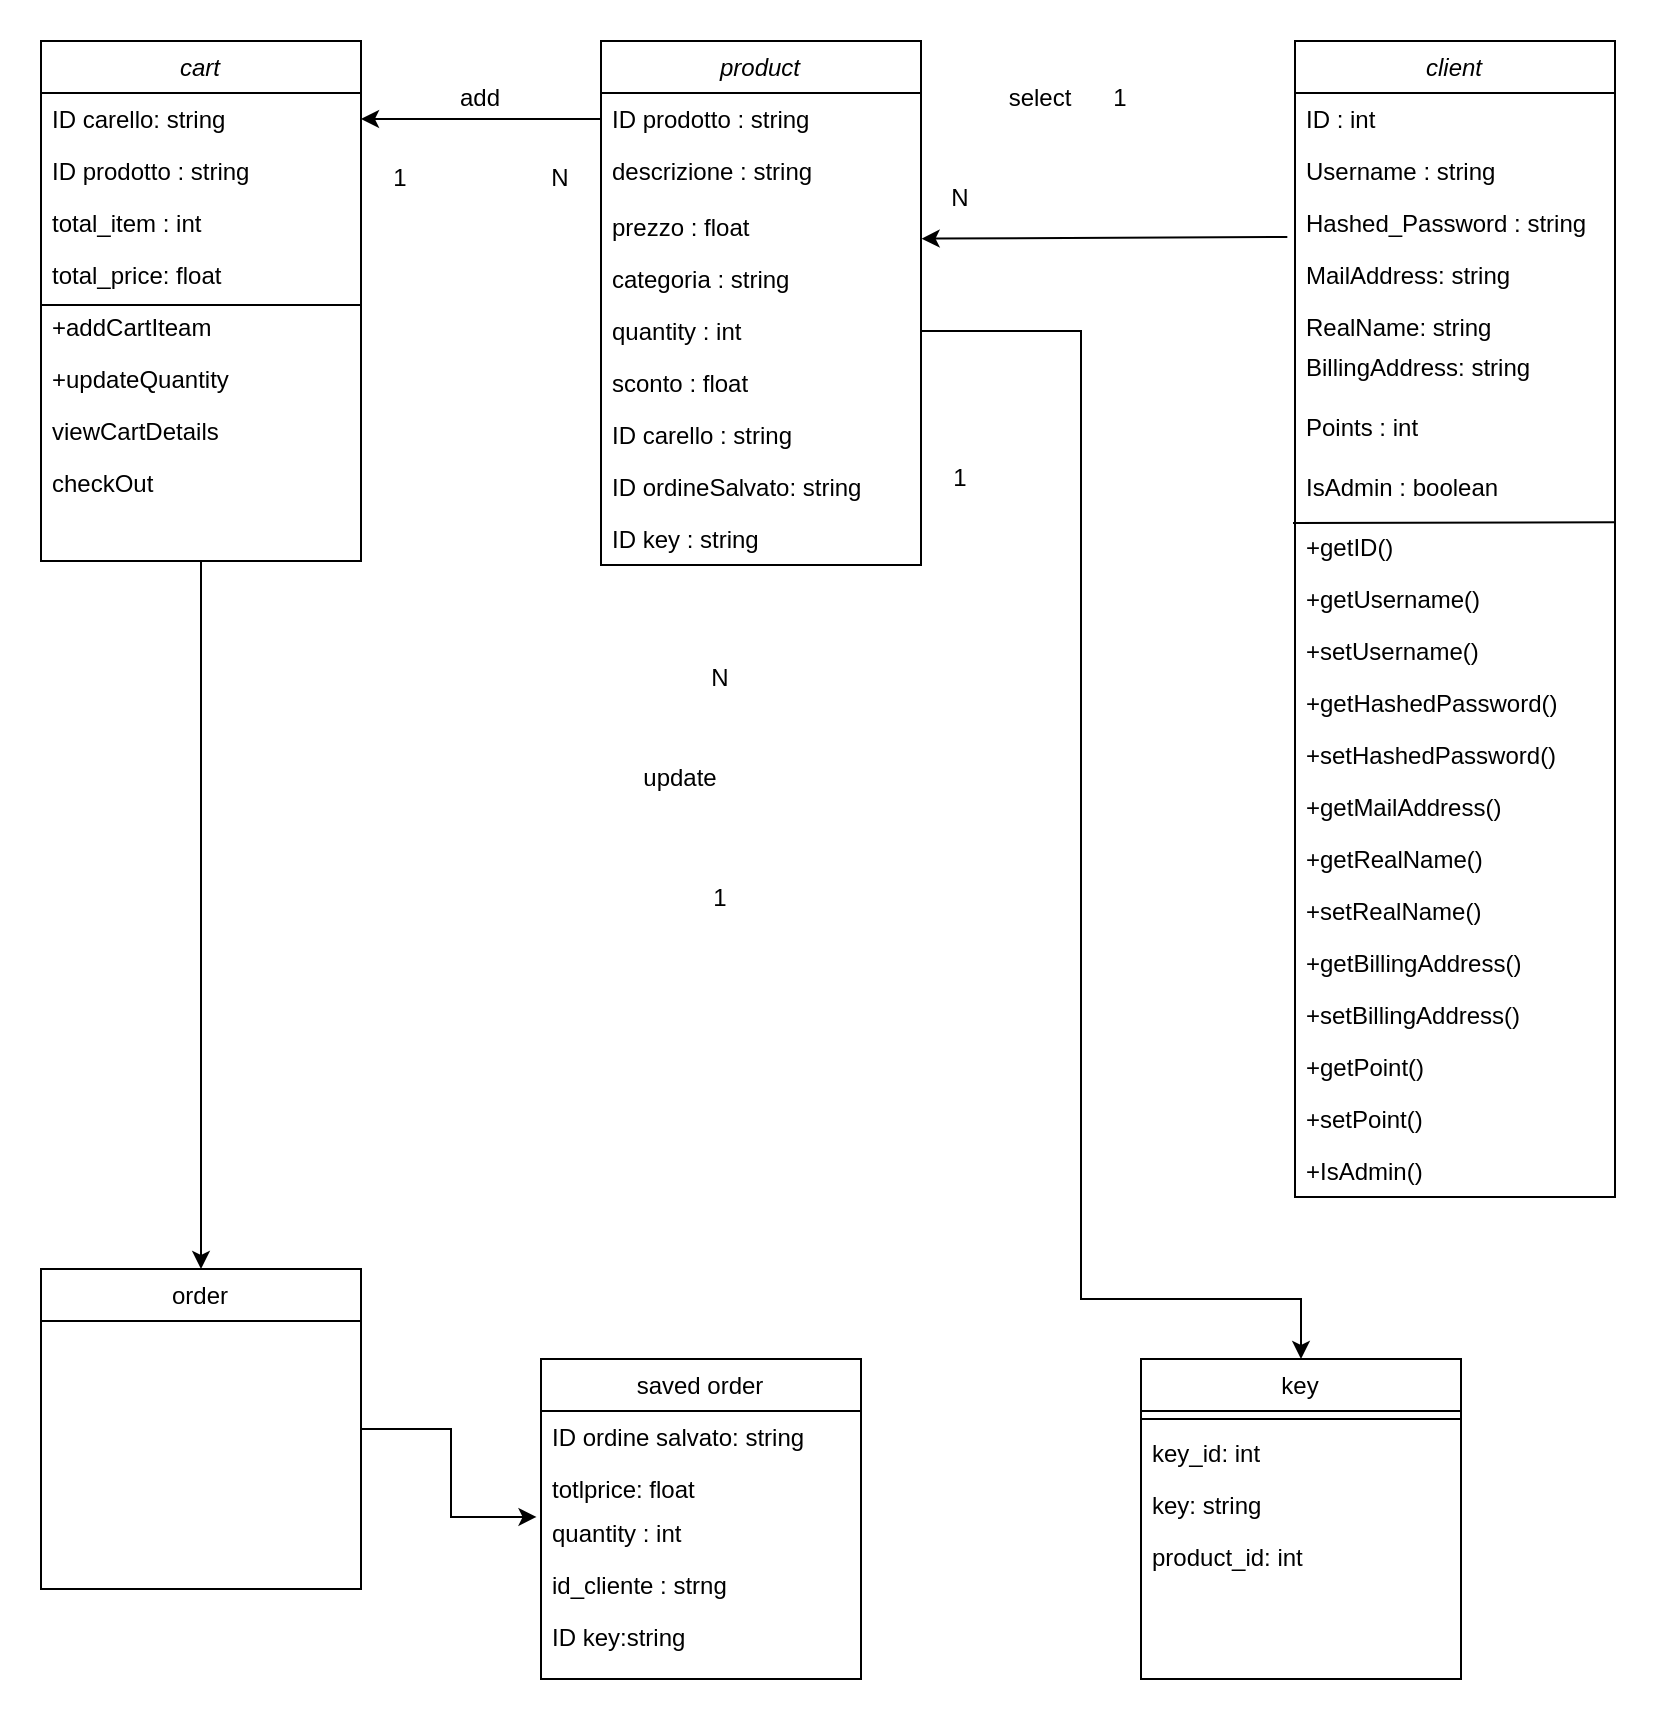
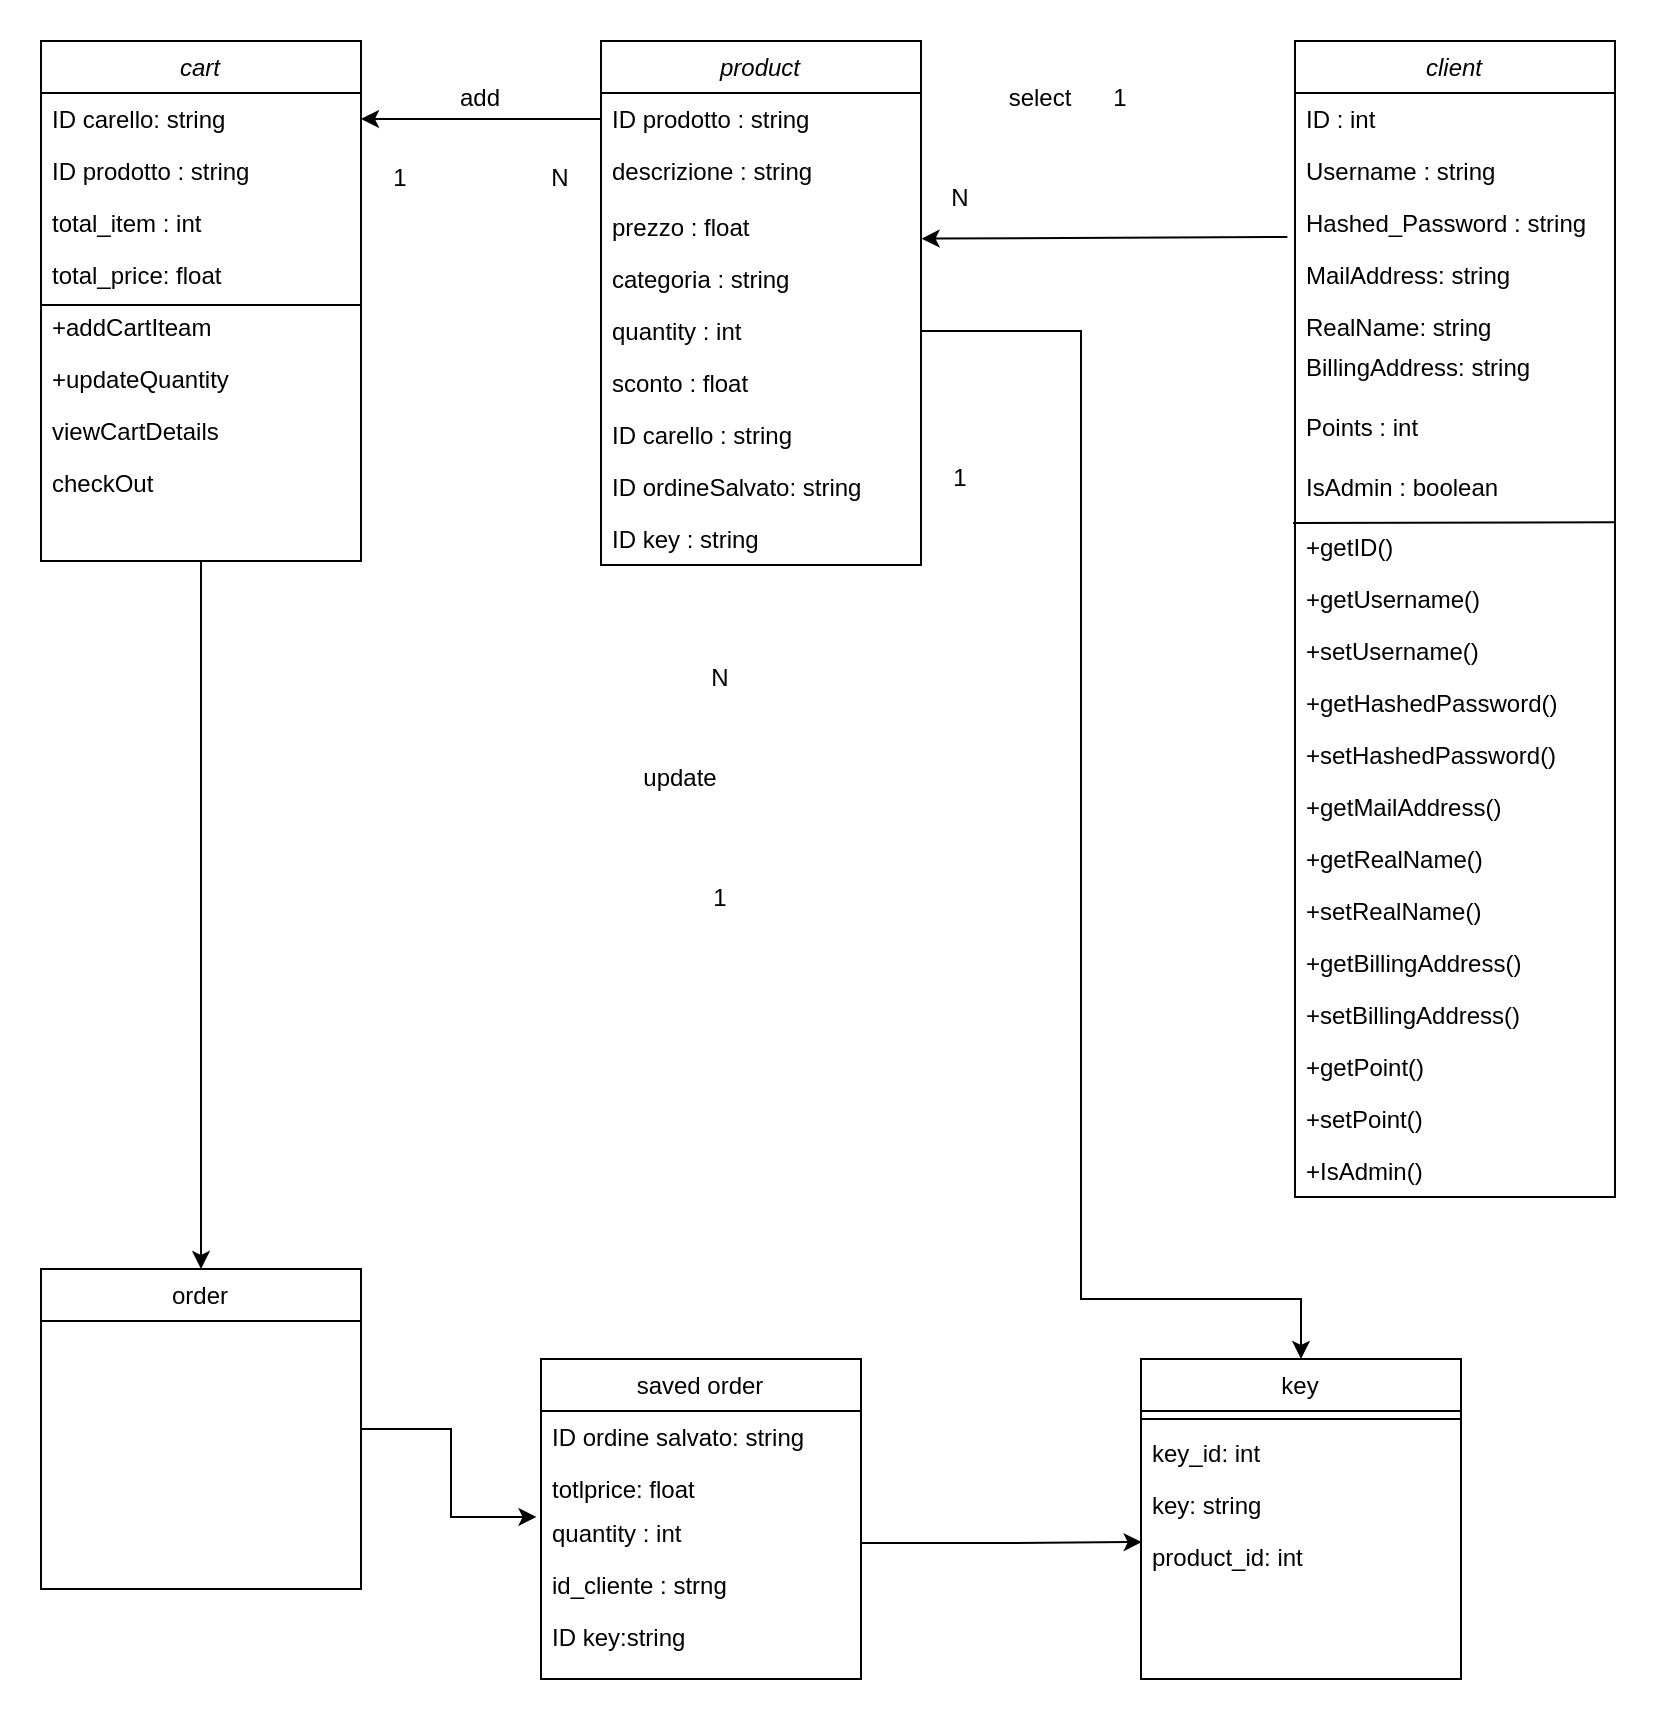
none -> (996, 1543)
